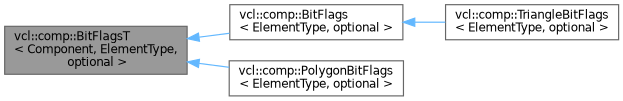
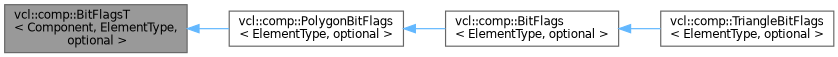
(214, 35) -> (430, 29)
